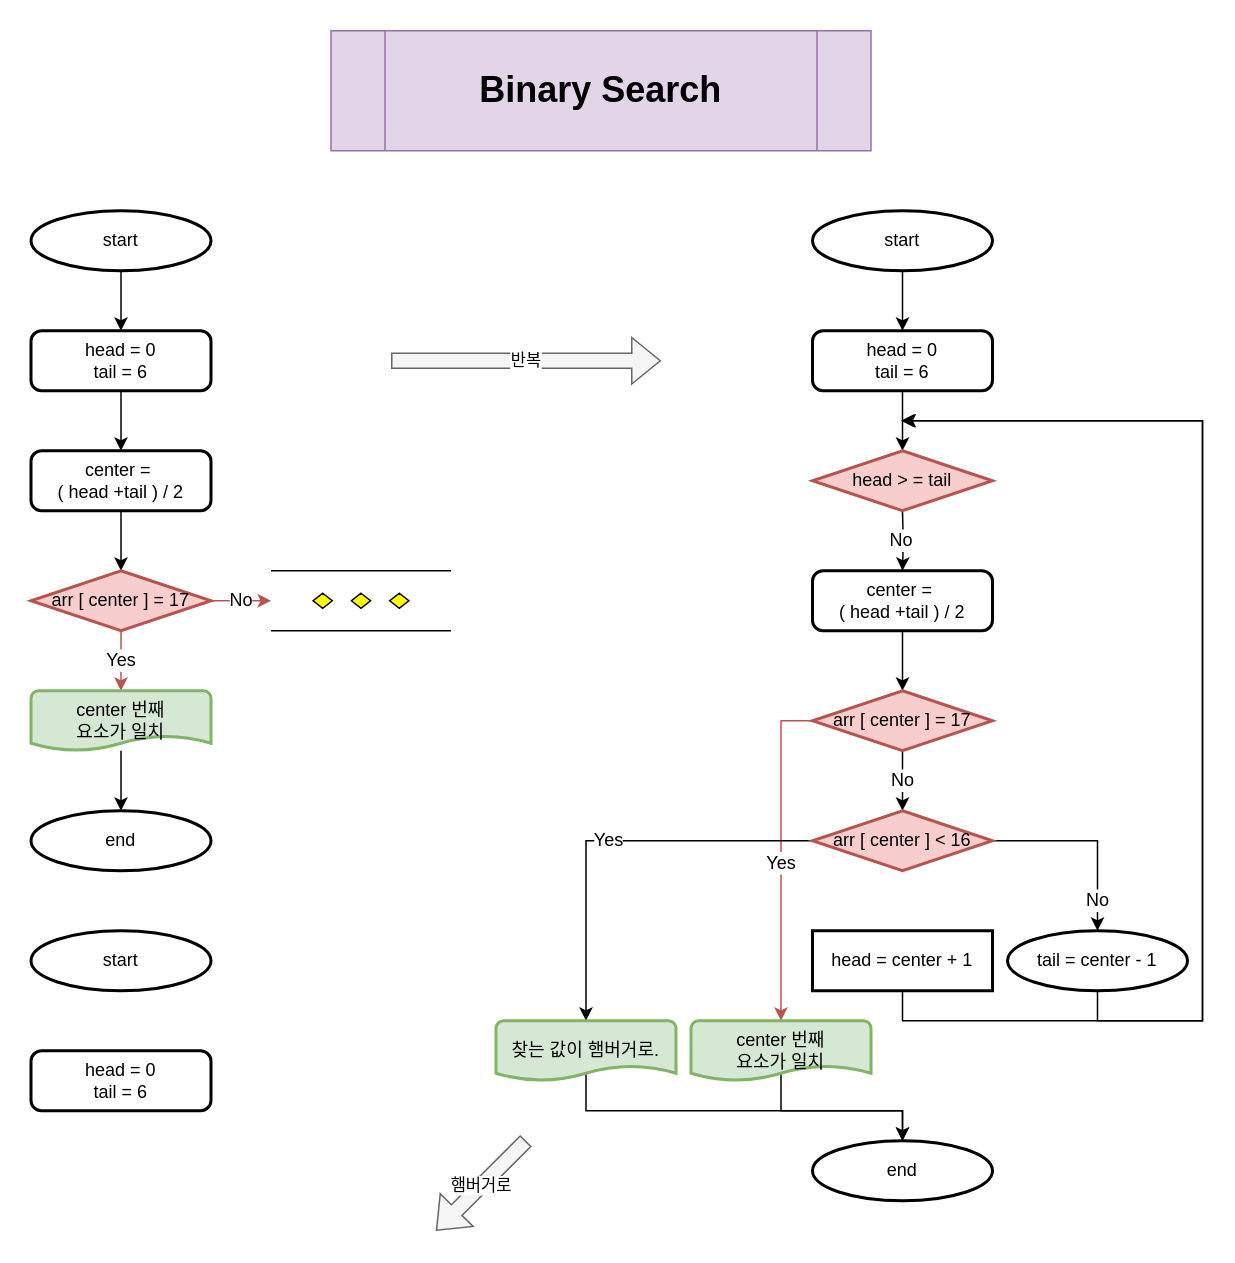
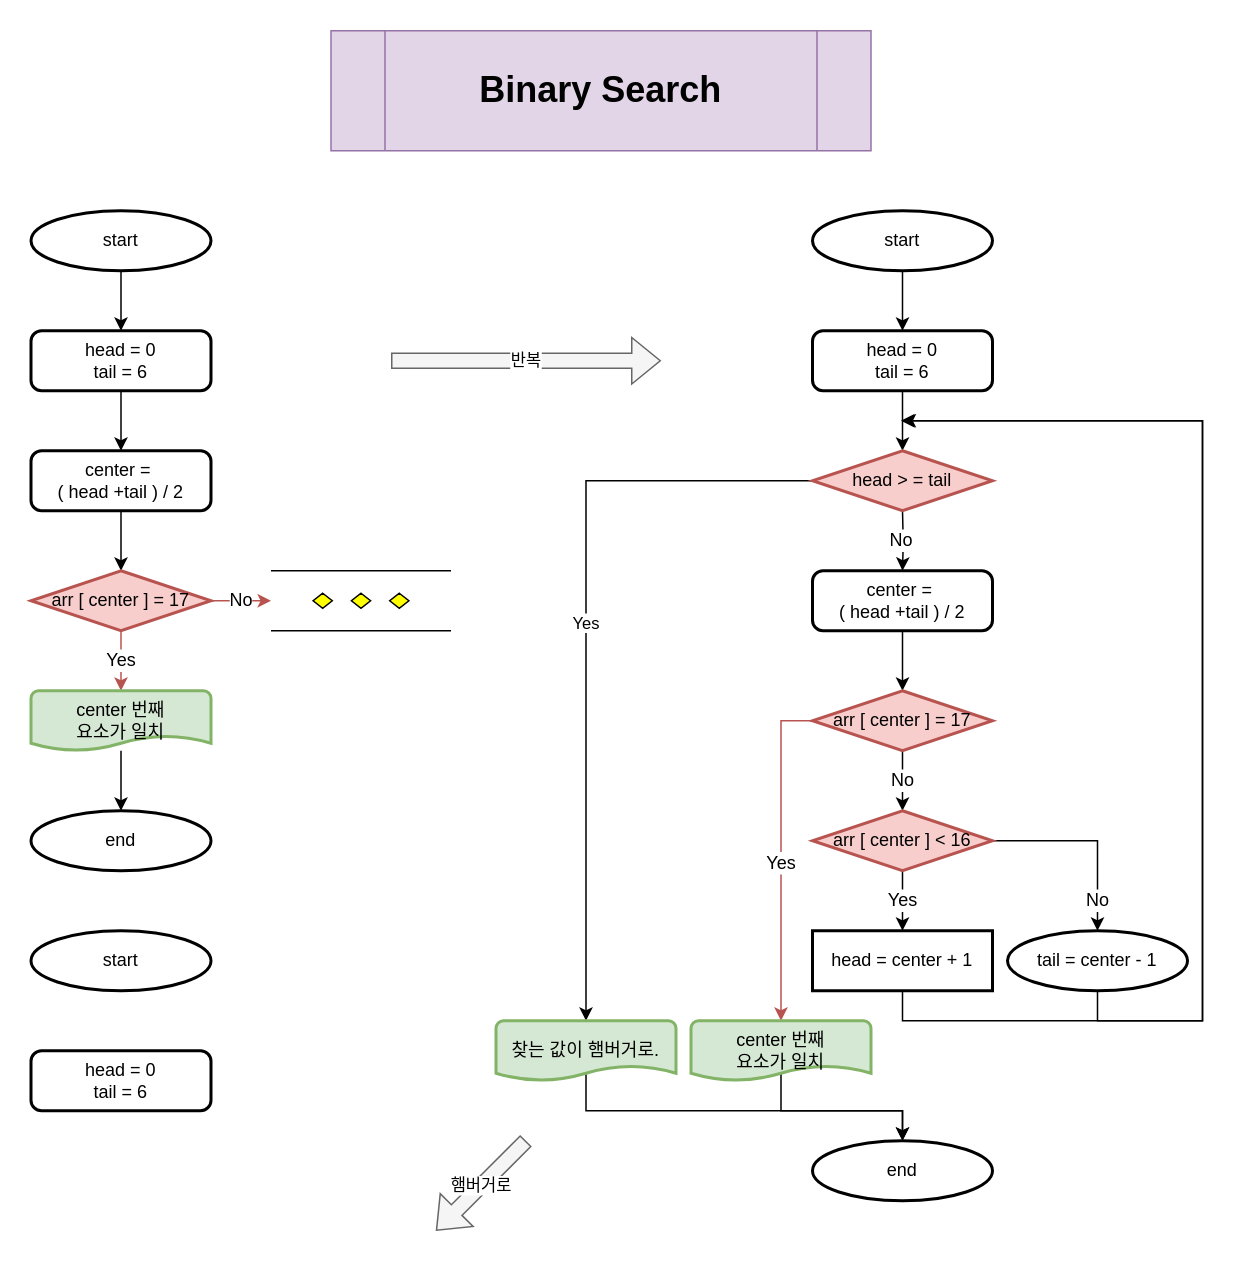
none -> (586, 547)
(699, 841) -> (902, 896)
